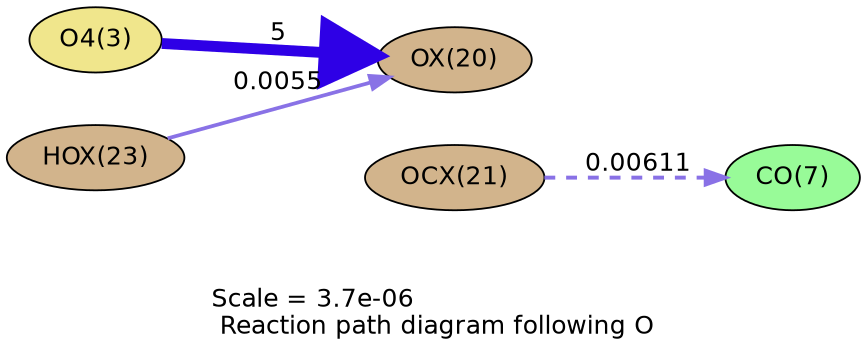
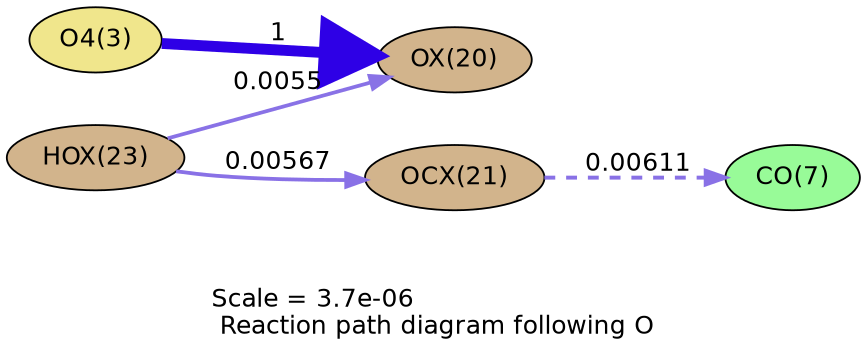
(275, 34) -> (275, 34)
none -> (261, 178)
